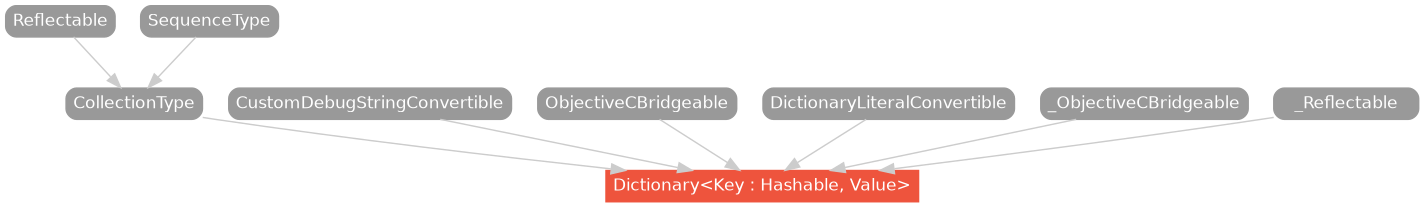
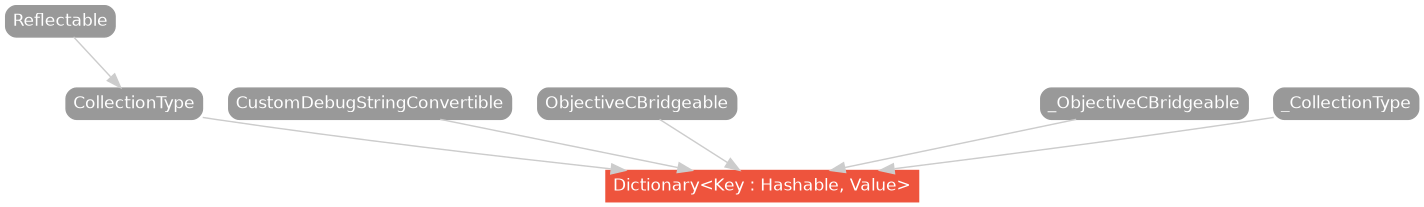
(210, 21) -> none
(889, 104) -> none
(1346, 104) -> (1346, 104)
